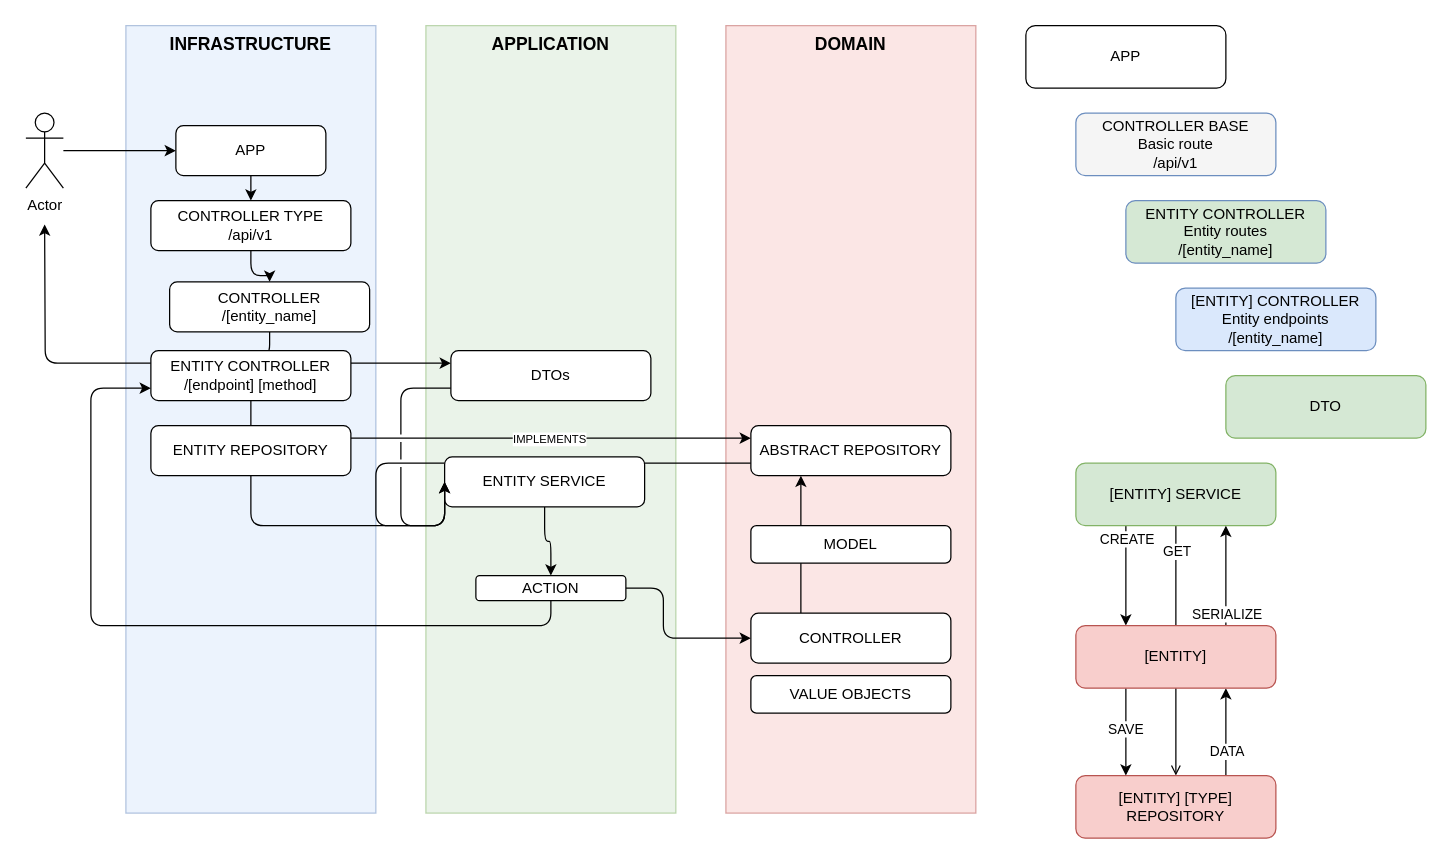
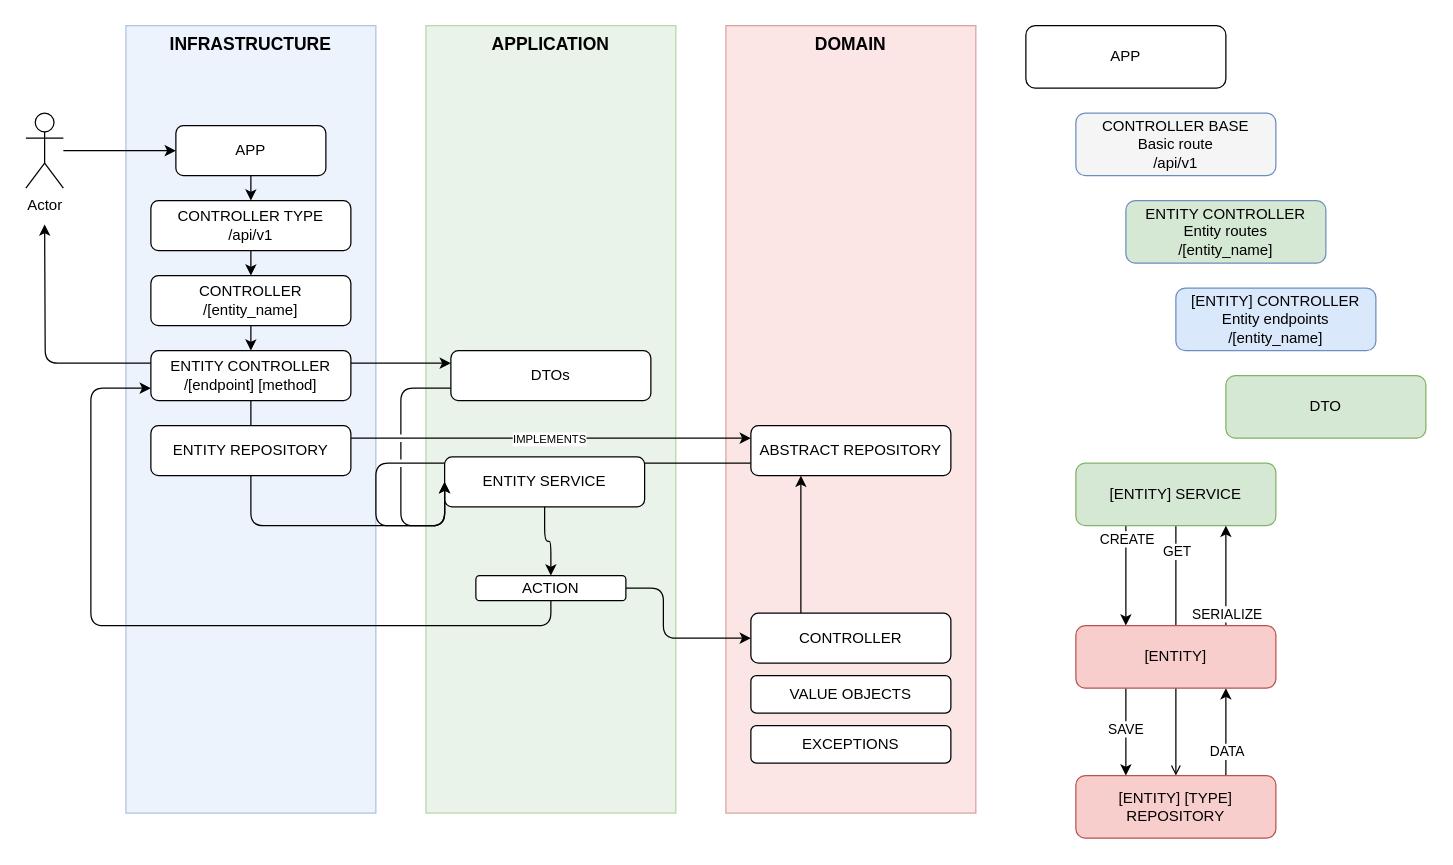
(269, 307) -> (251, 301)
(851, 544) -> none
none -> (851, 744)
